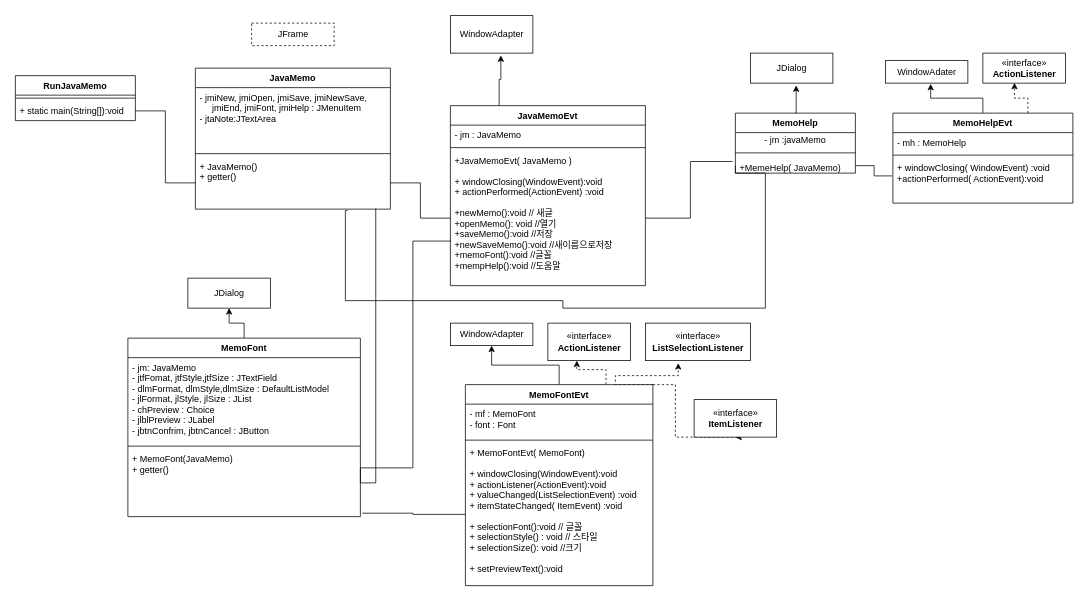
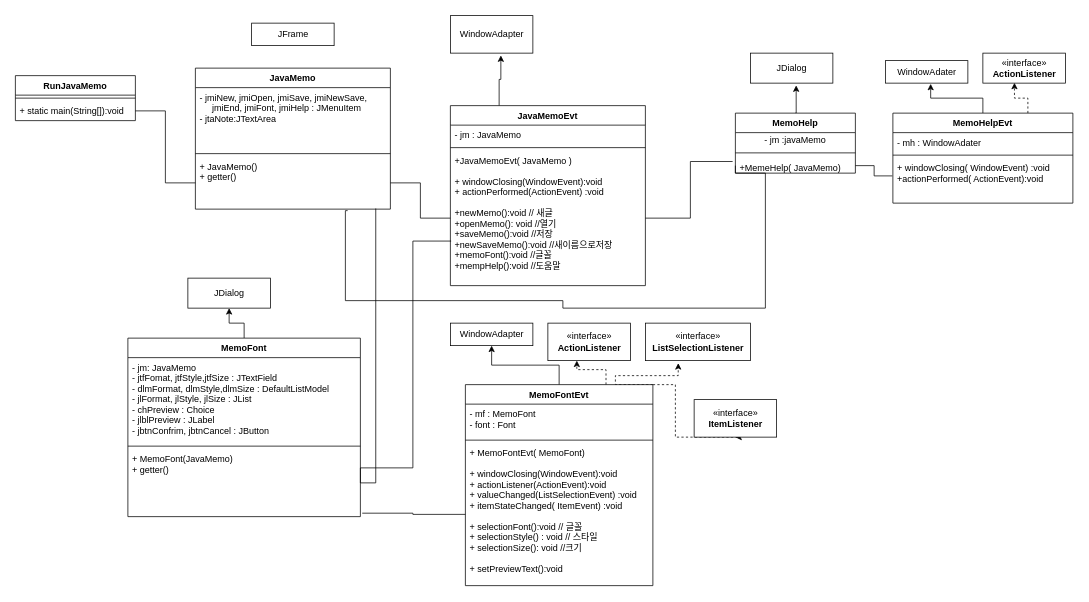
(293, 34) -> (293, 34)
(929, 143) -> (939, 143)
